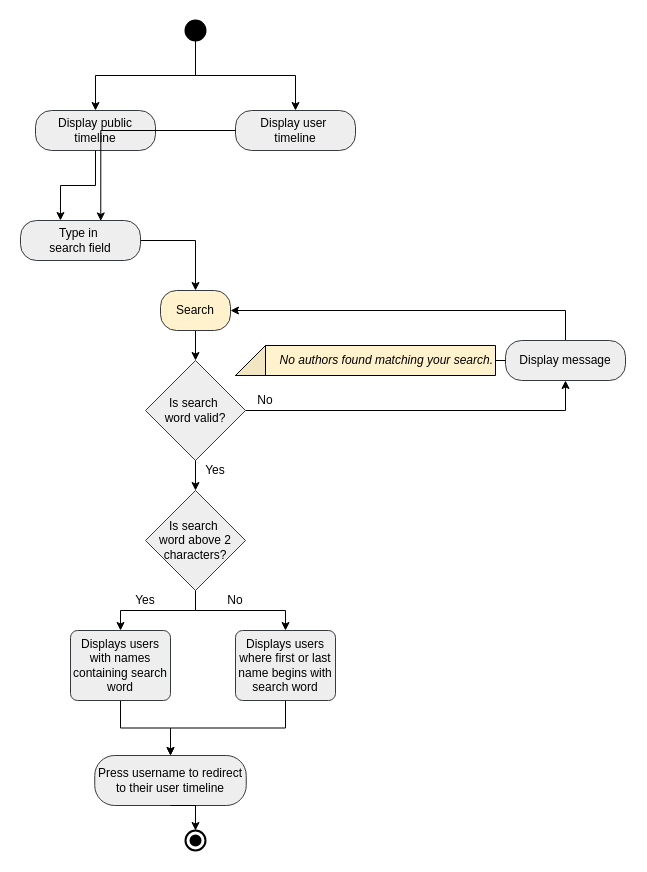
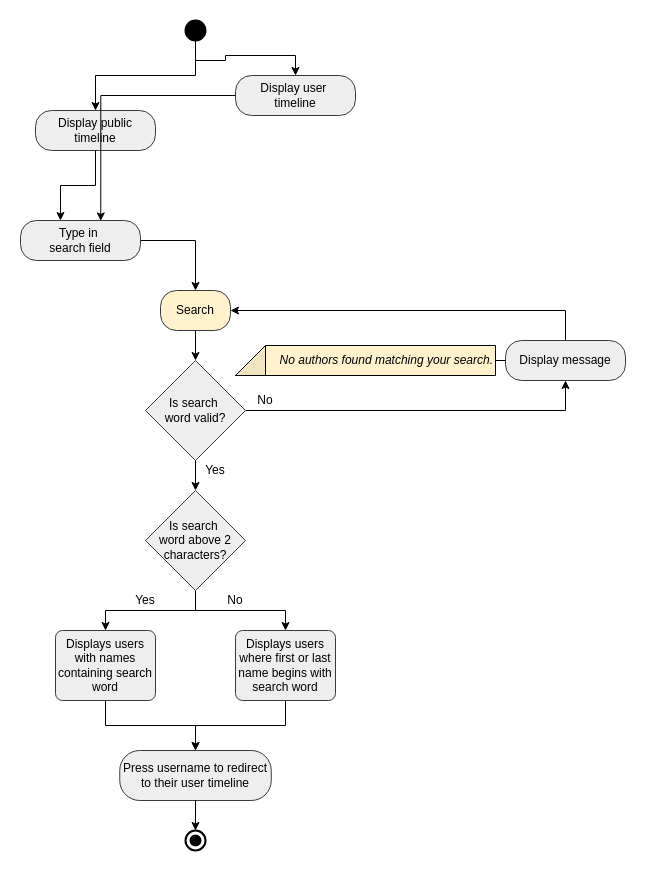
(296, 131) -> (296, 96)
(121, 666) -> (106, 666)
(171, 781) -> (196, 776)
